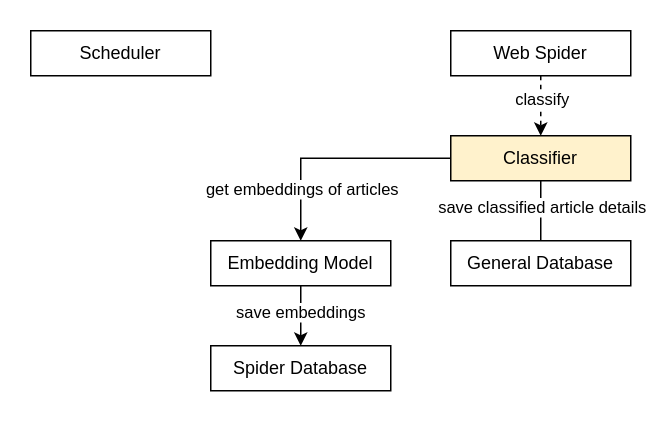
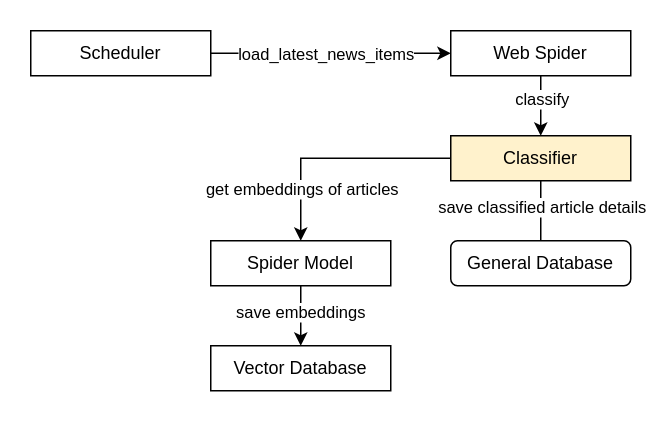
none -> (319, 53)
(541, 115) -> (541, 115)
(301, 263) -> (301, 263)
(541, 263) -> (541, 263)
(301, 368) -> (301, 368)
